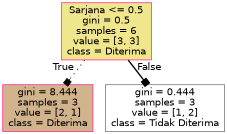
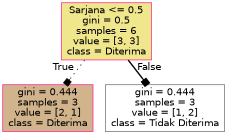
(48, 108) -> (48, 108)
